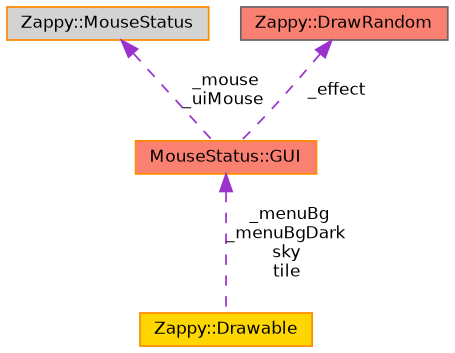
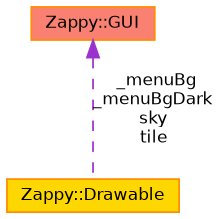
(108, 23) -> none
(344, 23) -> none
(226, 157) -> (93, 23)
